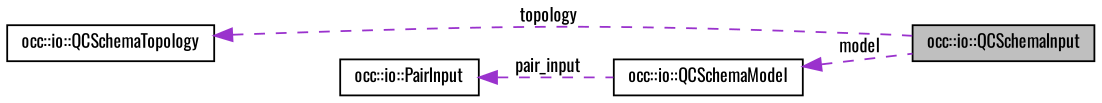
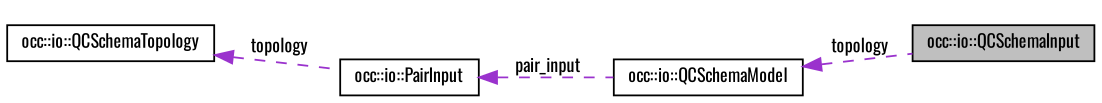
(572, 27) -> (286, 63)
(858, 48) -> (858, 48)
